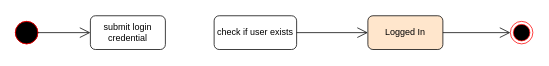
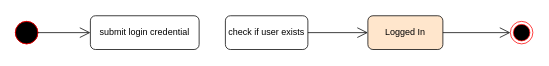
(128, 33) -> (145, 33)
(255, 33) -> (267, 33)
